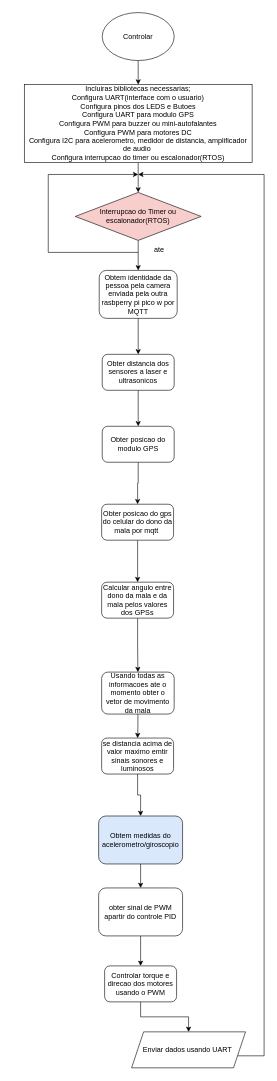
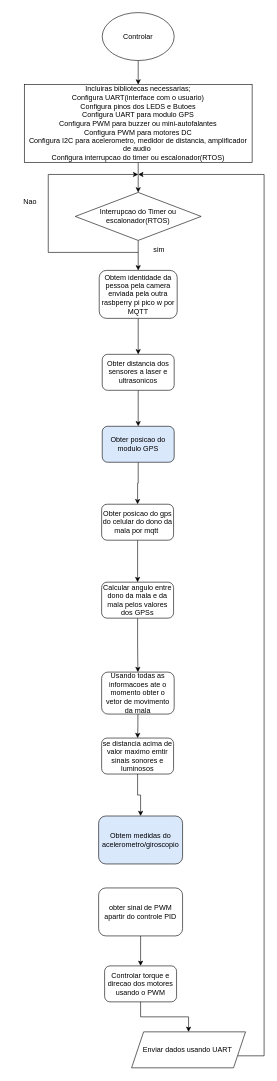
none -> (30, 201)
(138, 216) -> (138, 216)
(159, 249) -> (159, 249)
(138, 444) -> (138, 444)
(141, 874) -> none
